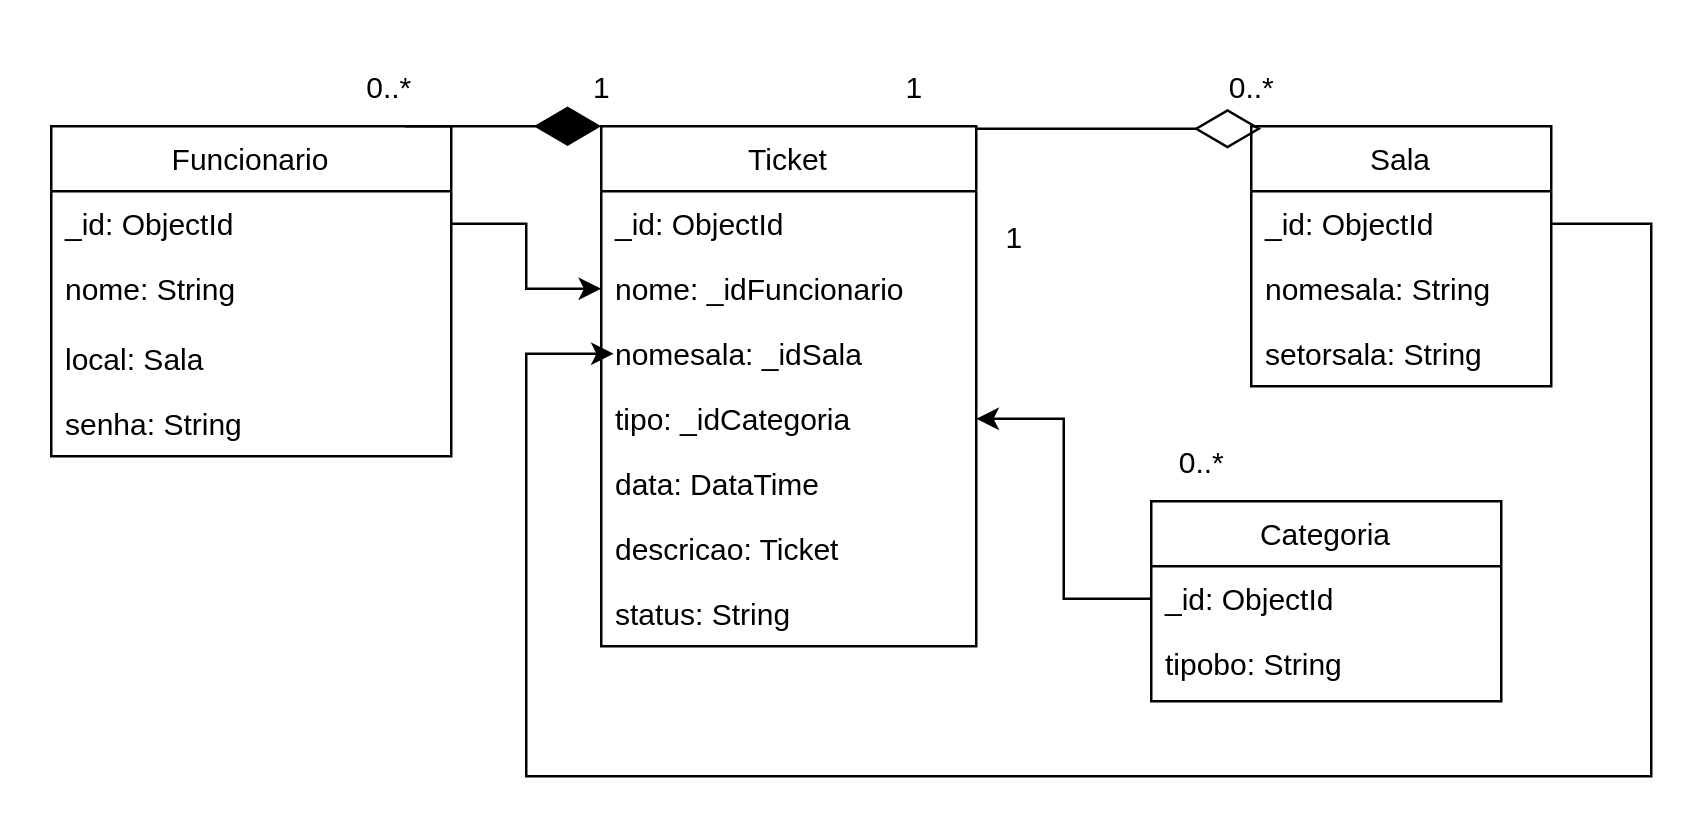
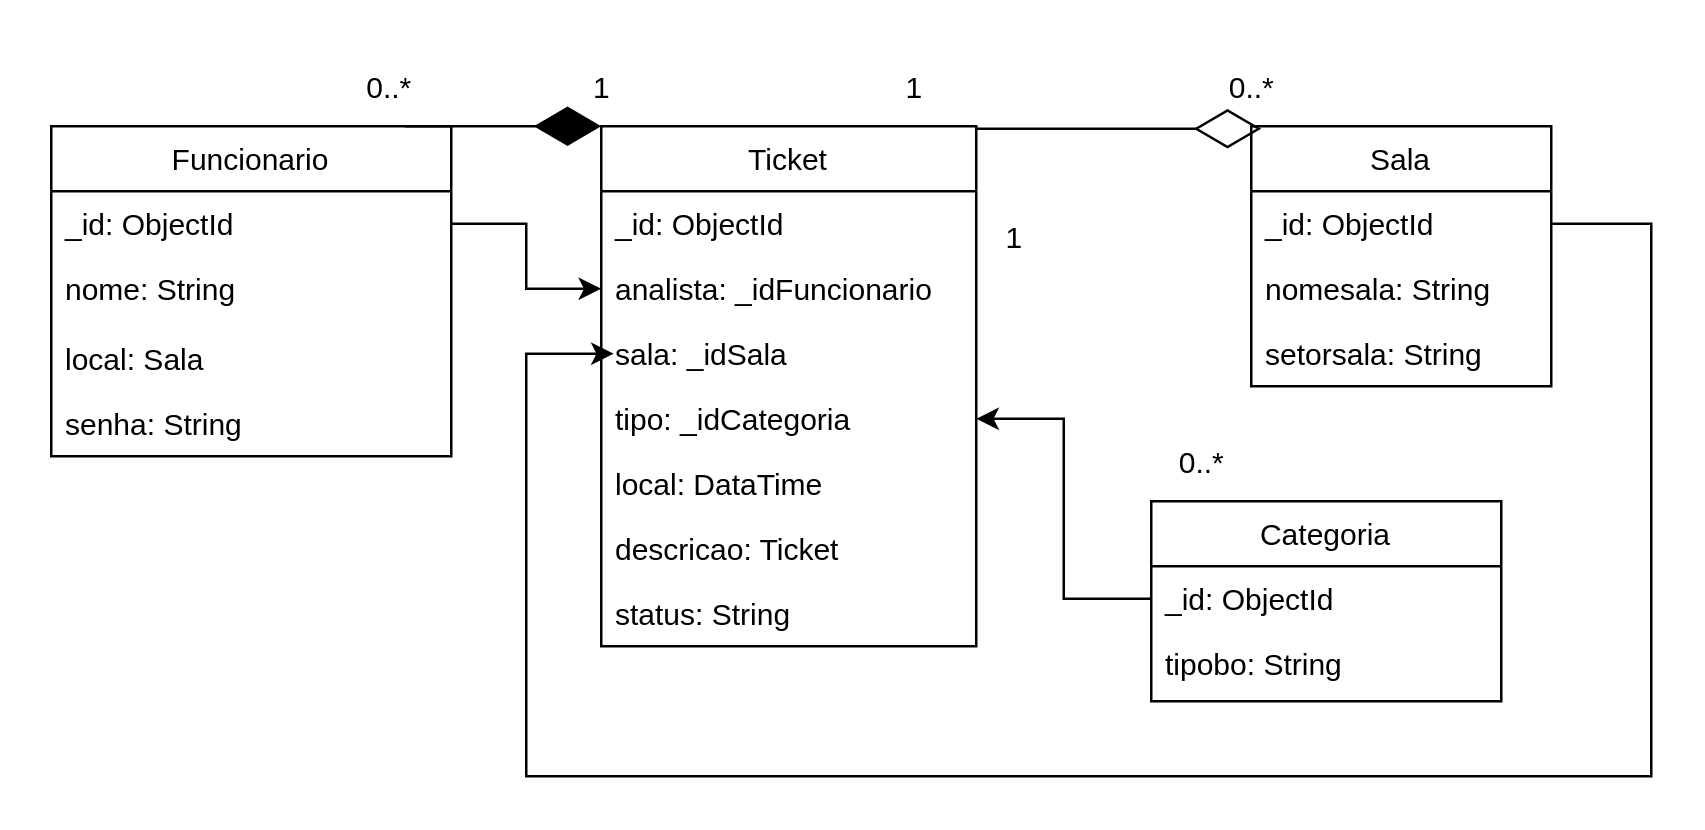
(764, 290) -> (789, 290)
(738, 355) -> (705, 355)
(721, 485) -> (722, 485)
